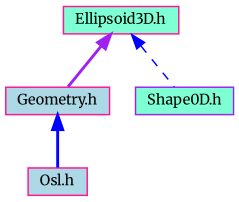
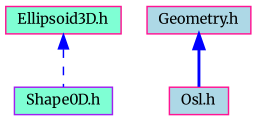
(85, 66) -> none
